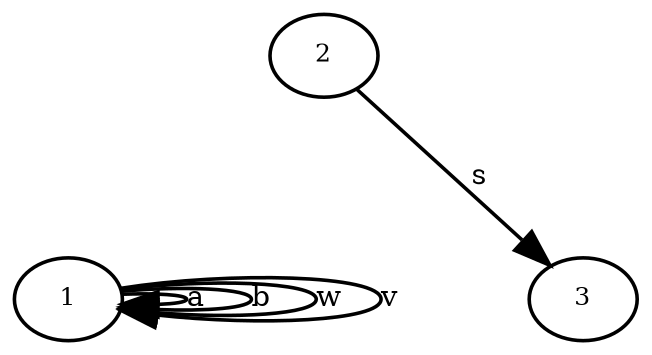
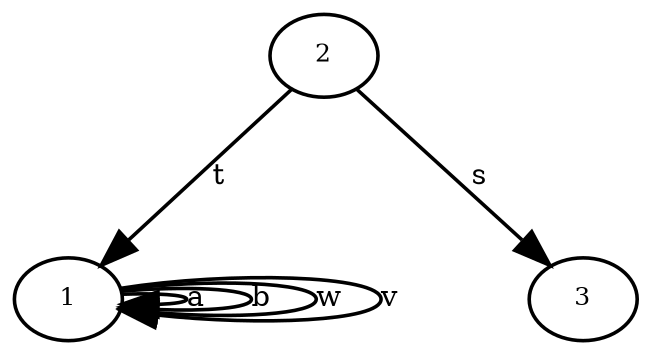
none -> (210, 165)
